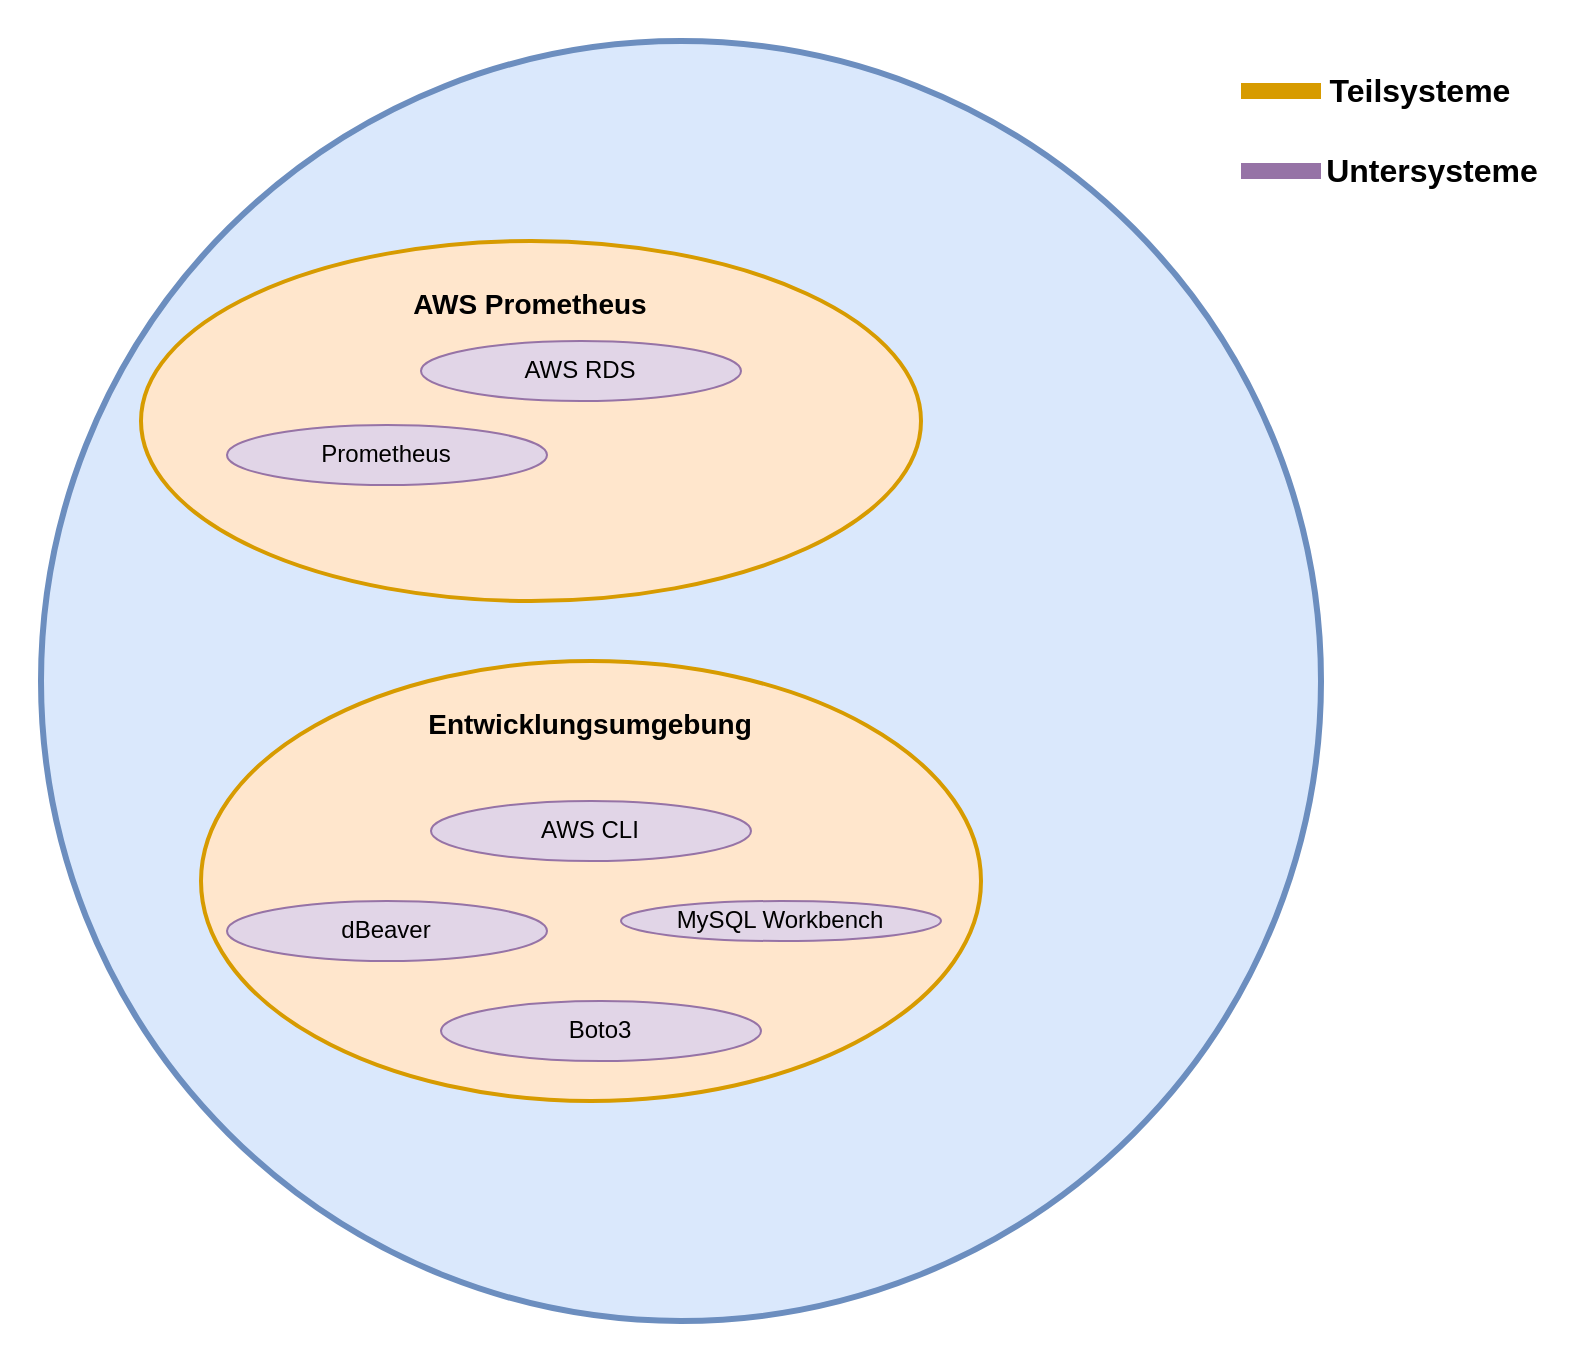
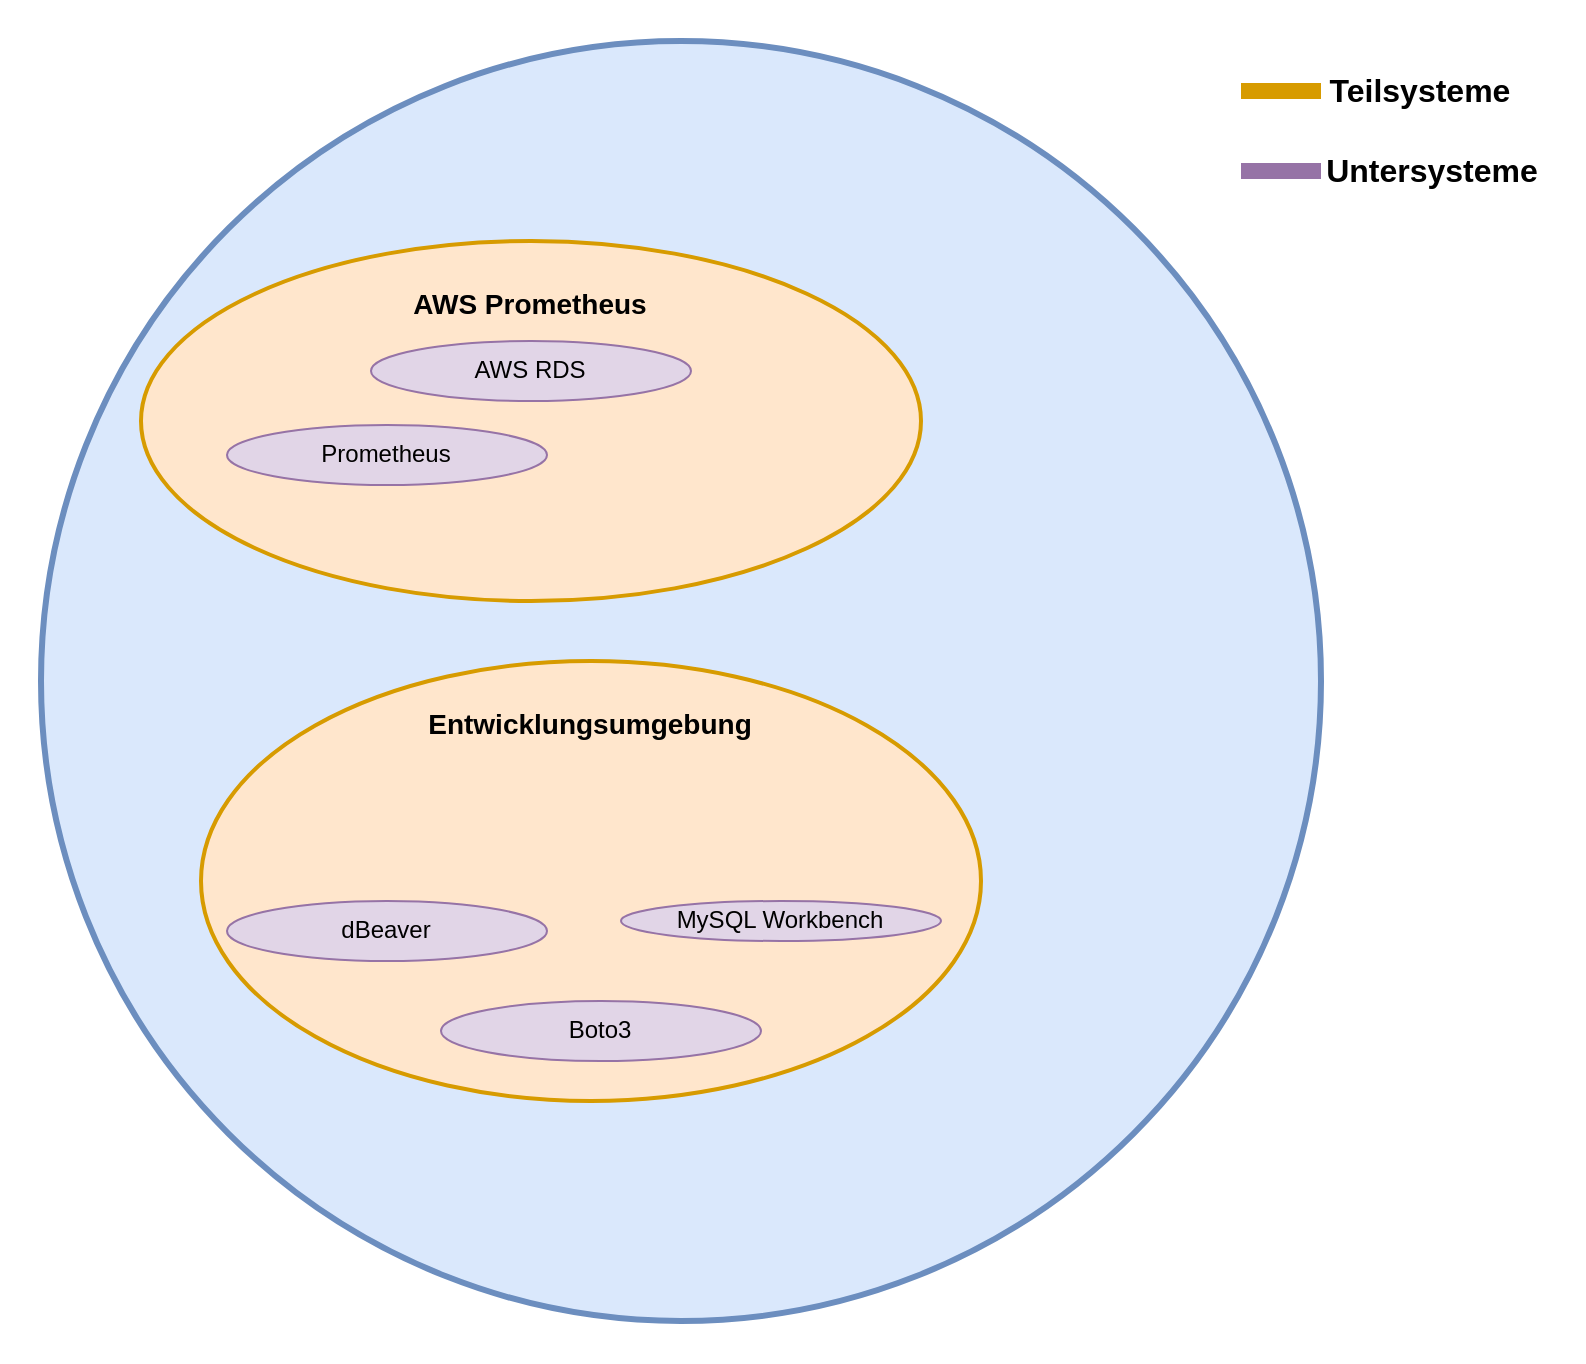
(581, 371) -> (531, 371)
(591, 831) -> none
